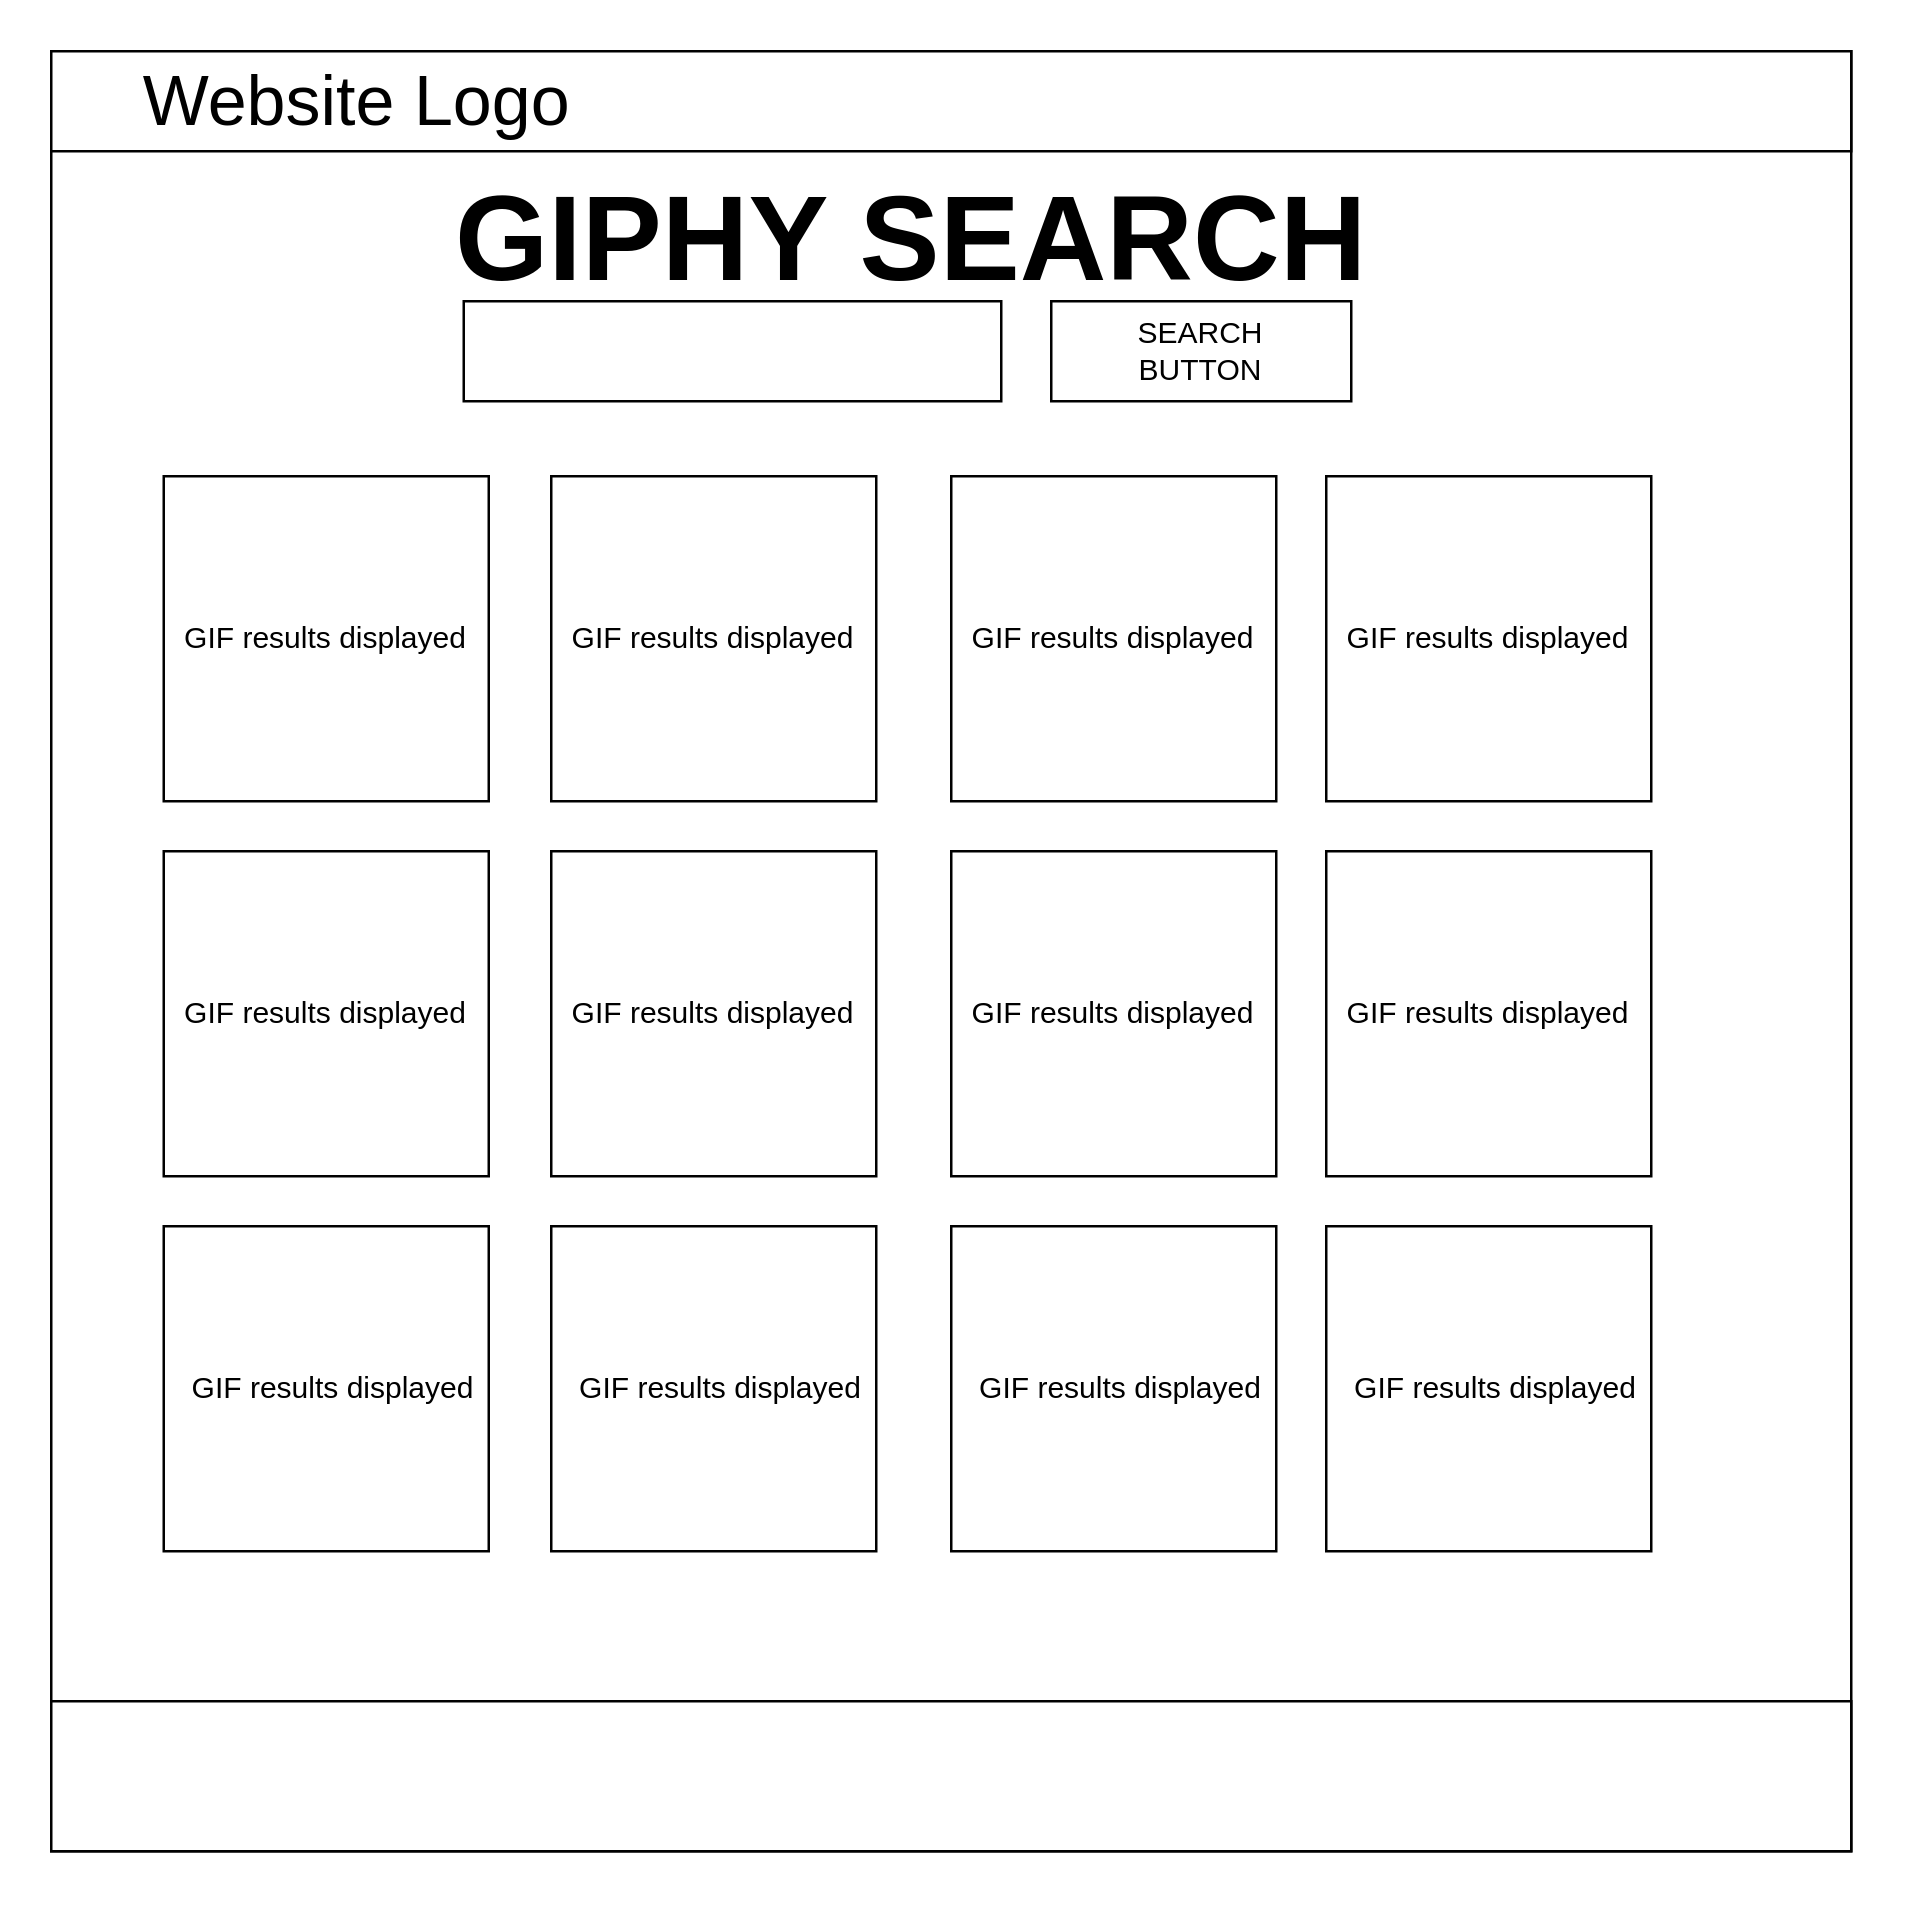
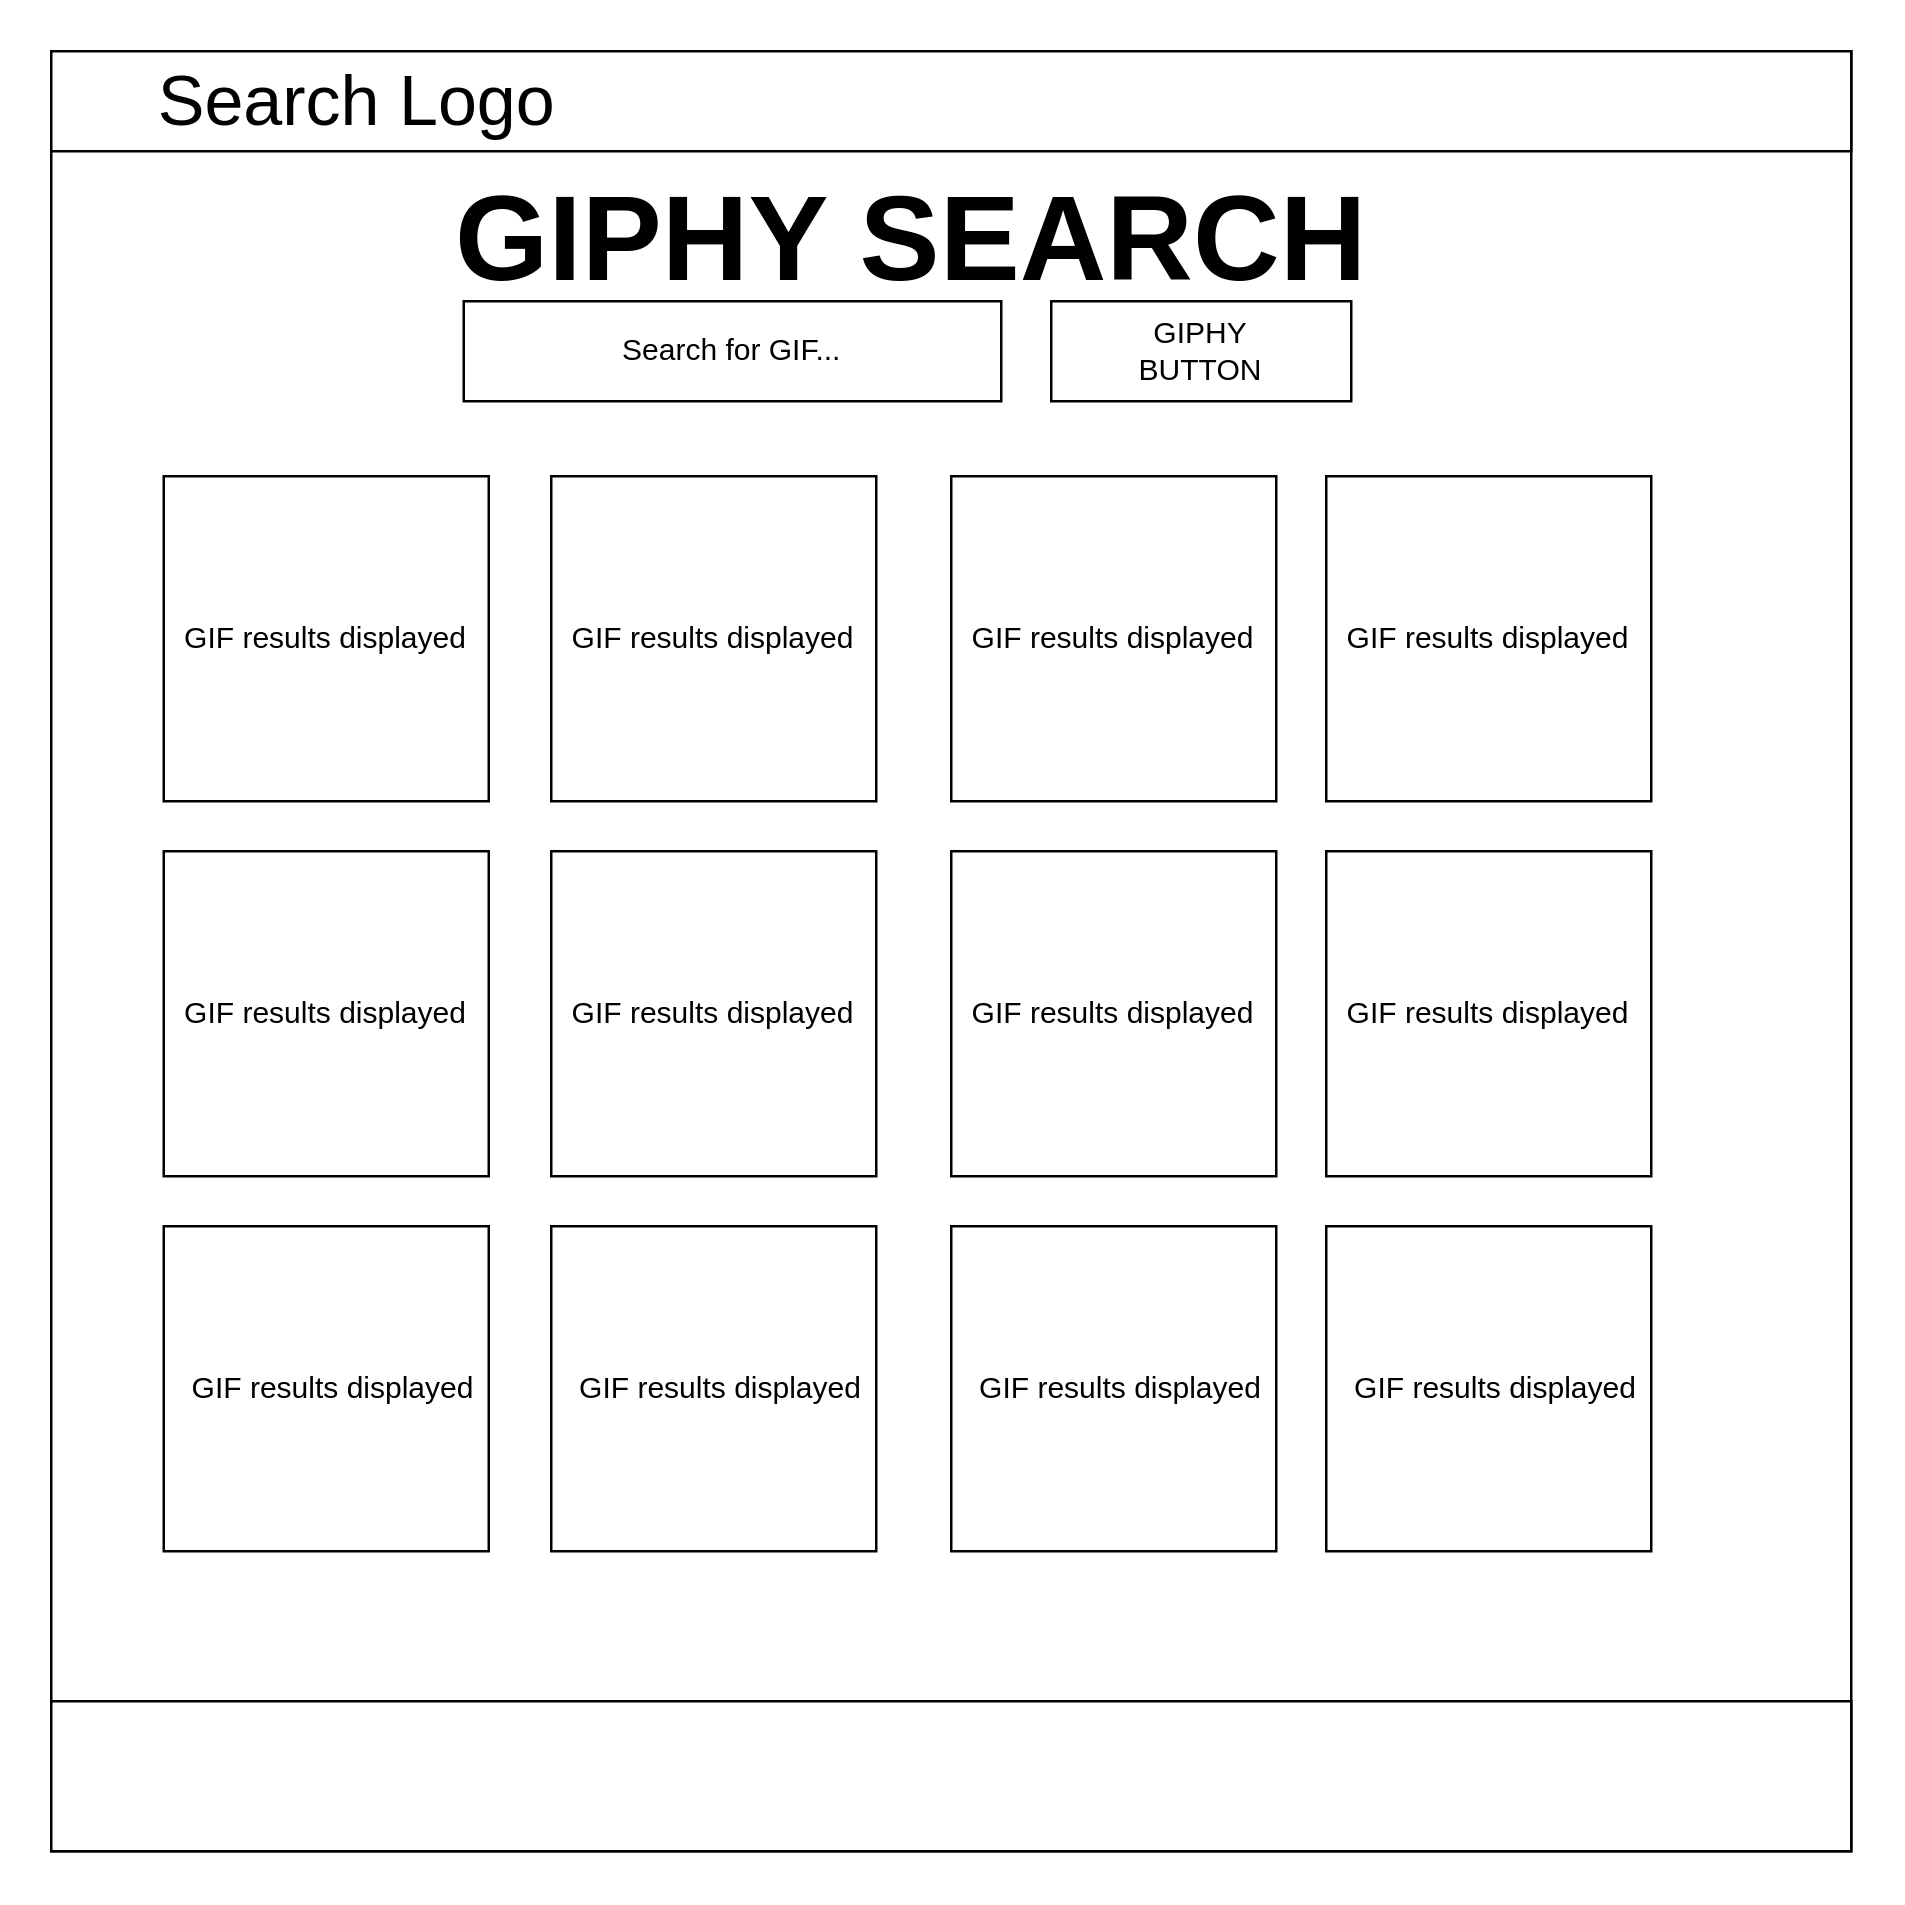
(358, 101) -> (358, 101)
none -> (733, 351)
(1201, 351) -> (1201, 351)
